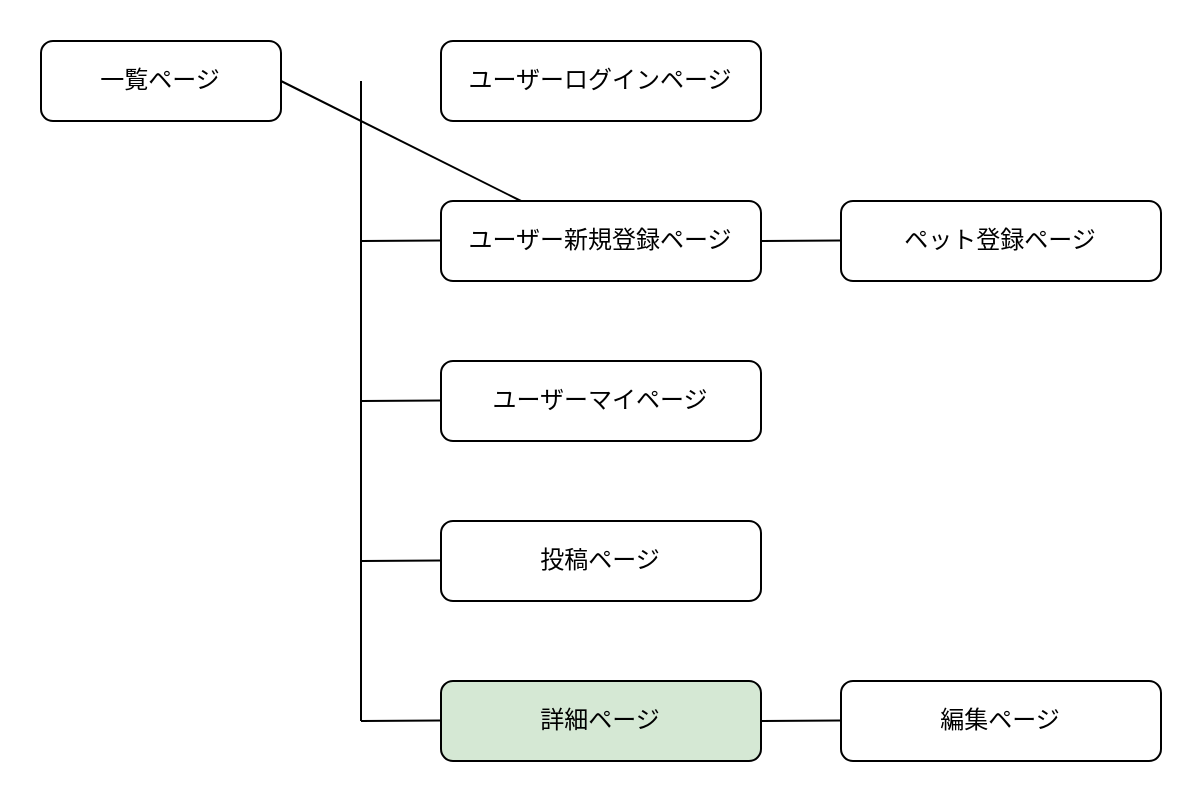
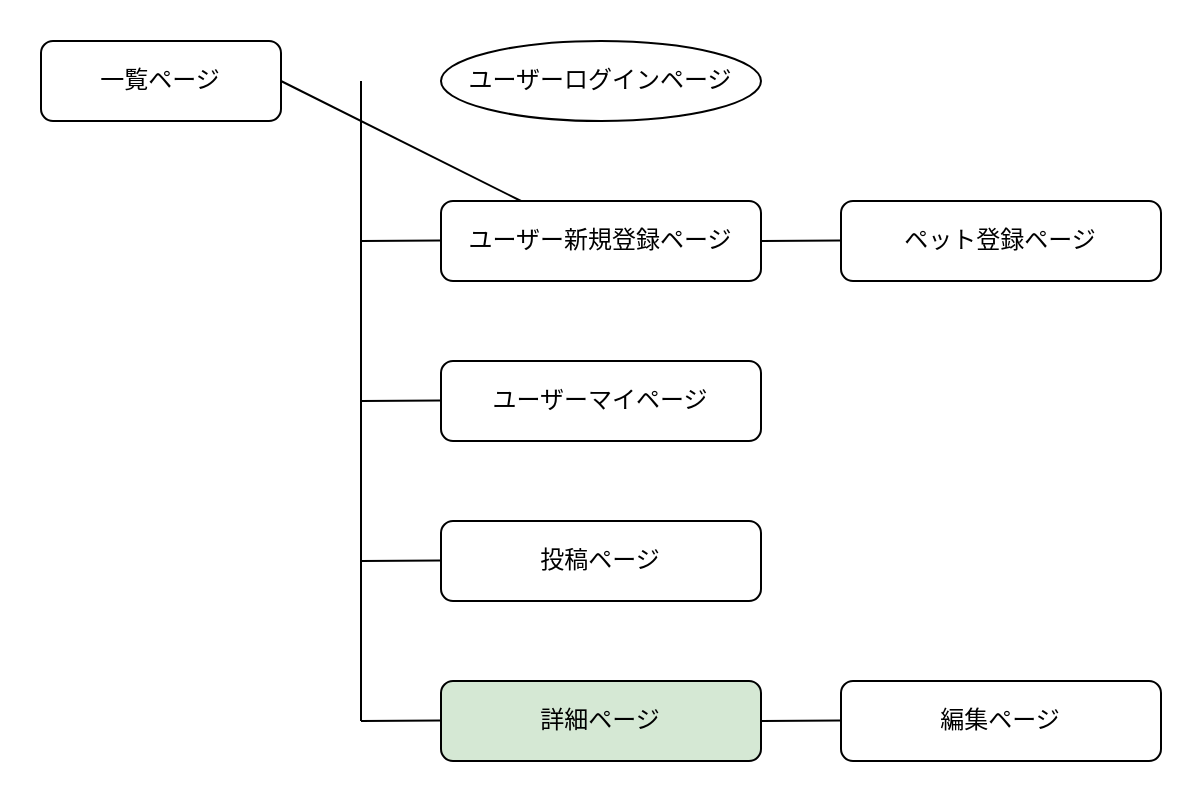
(601, 81) -> (601, 81)
